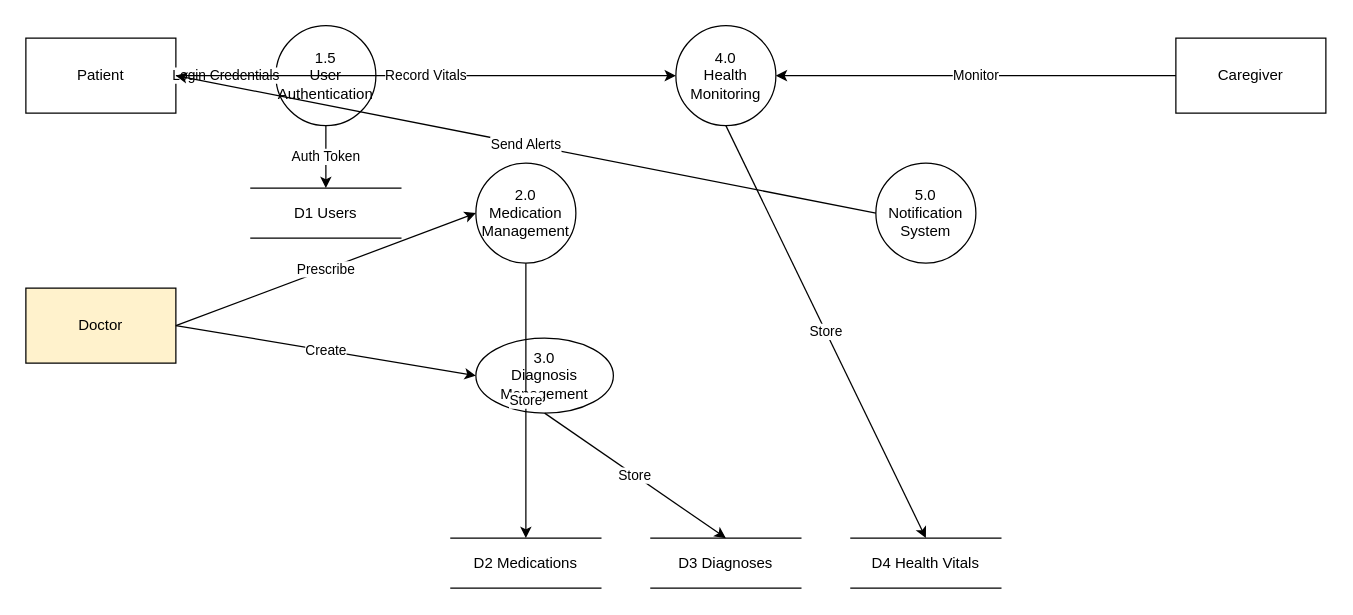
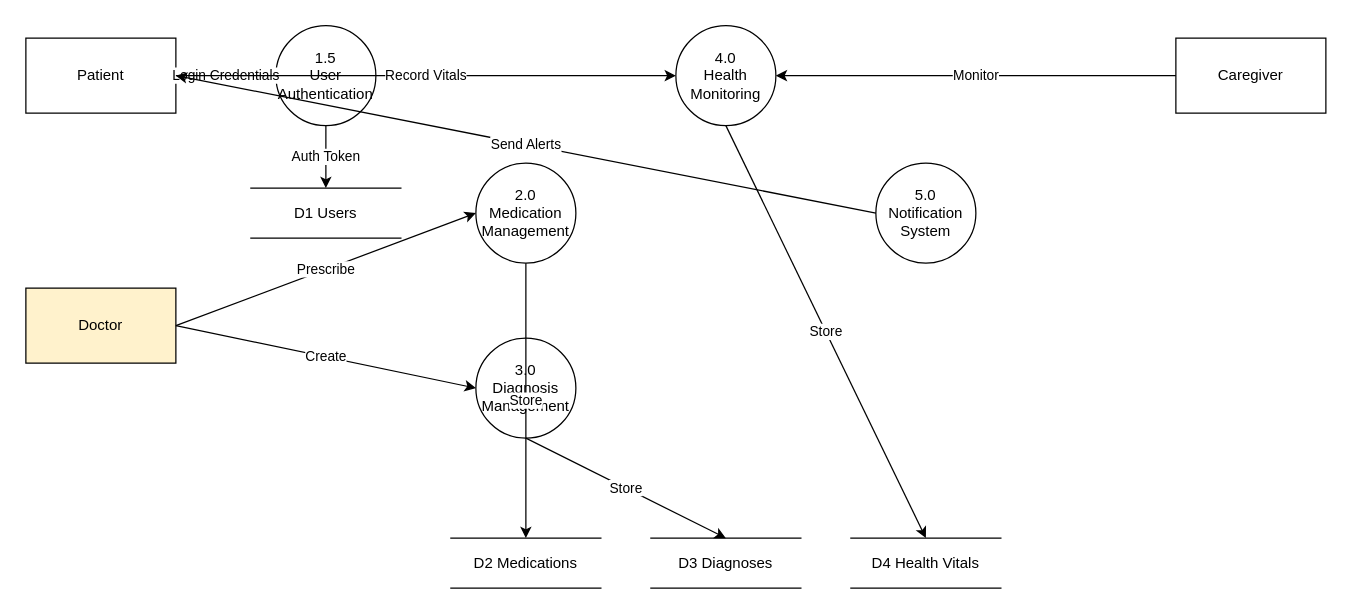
(544, 376) -> (526, 388)
